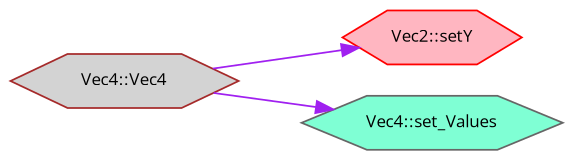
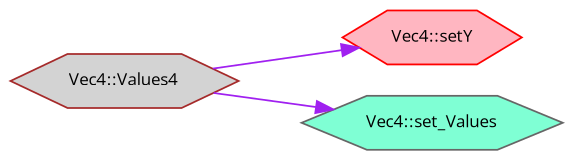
(432, 37) -> (432, 37)
(125, 81) -> (125, 81)
